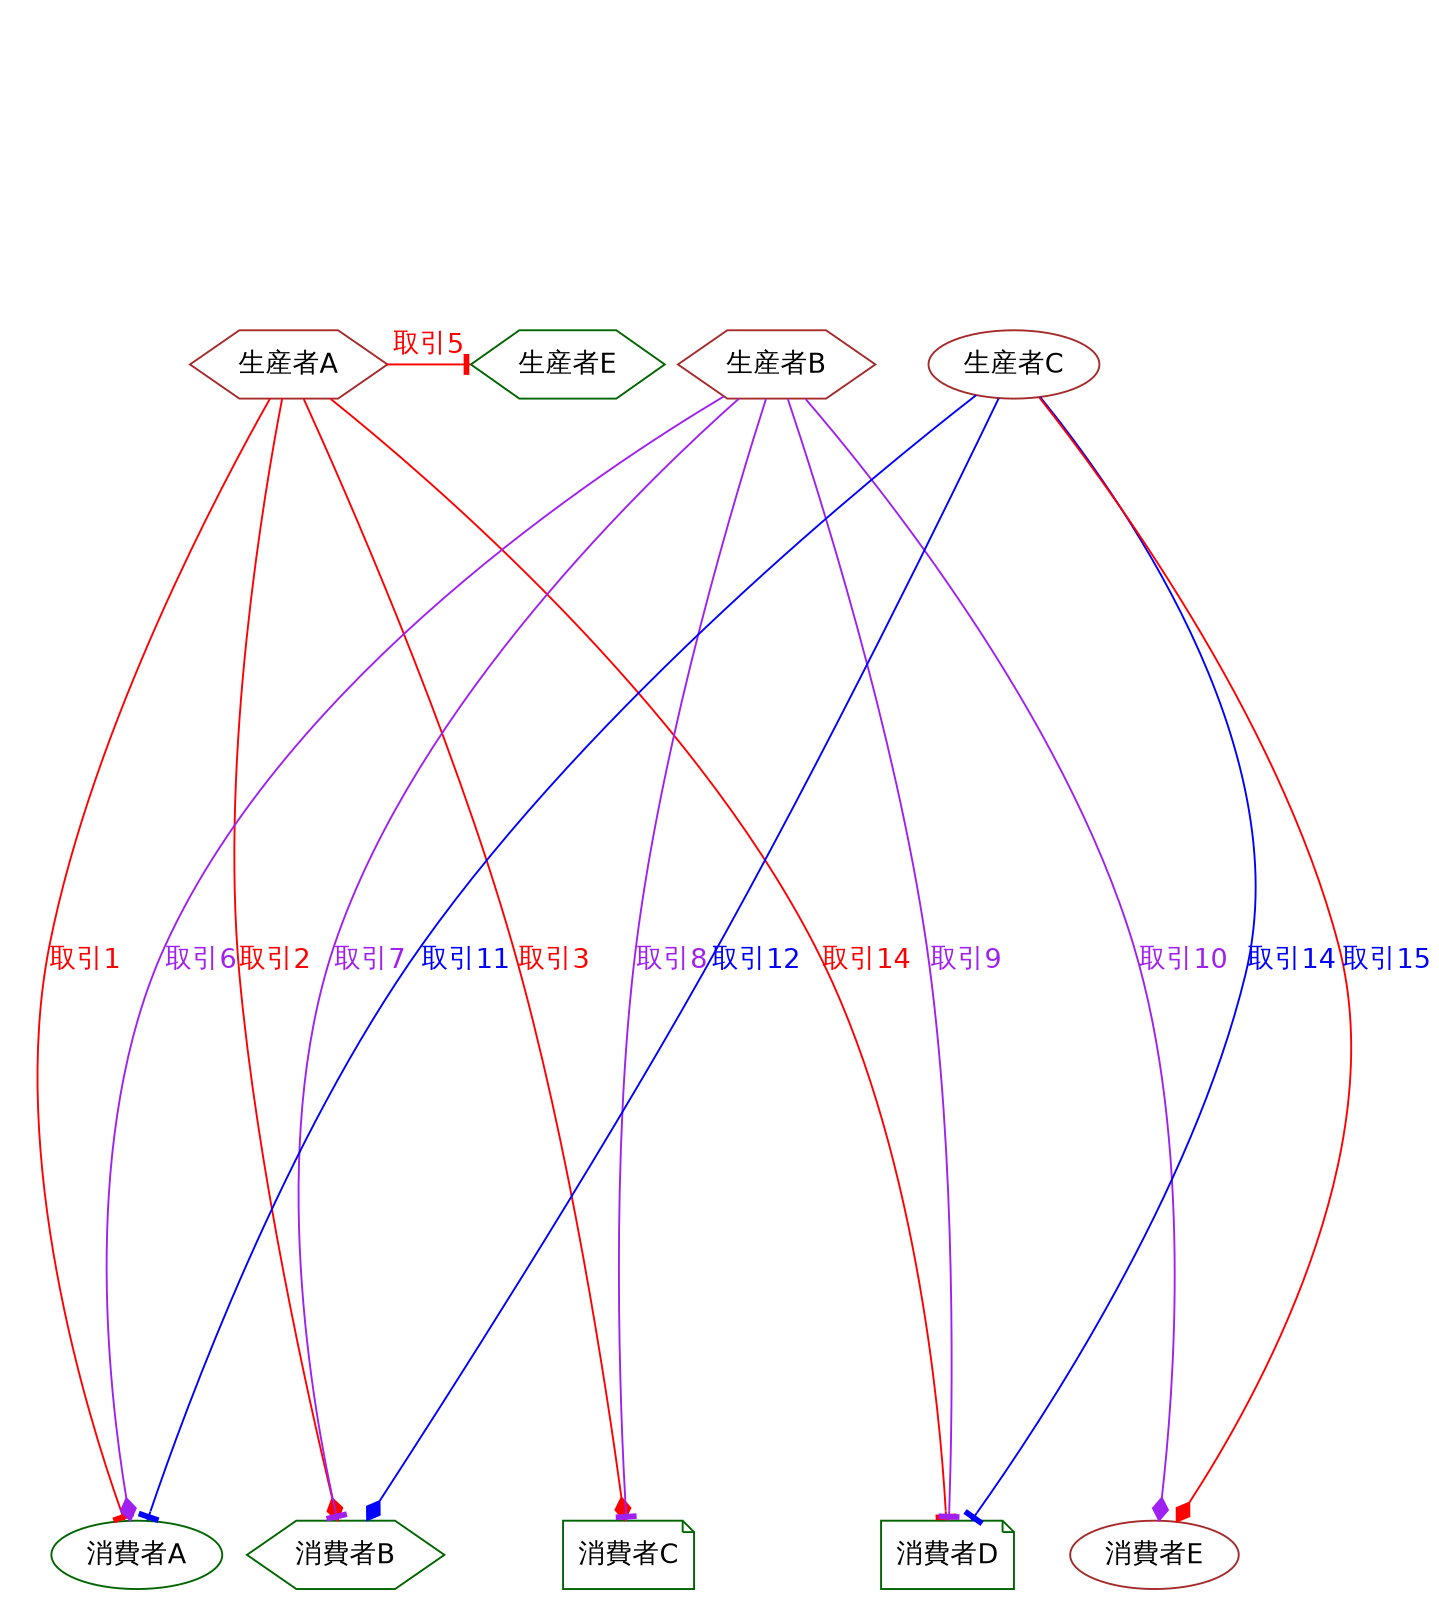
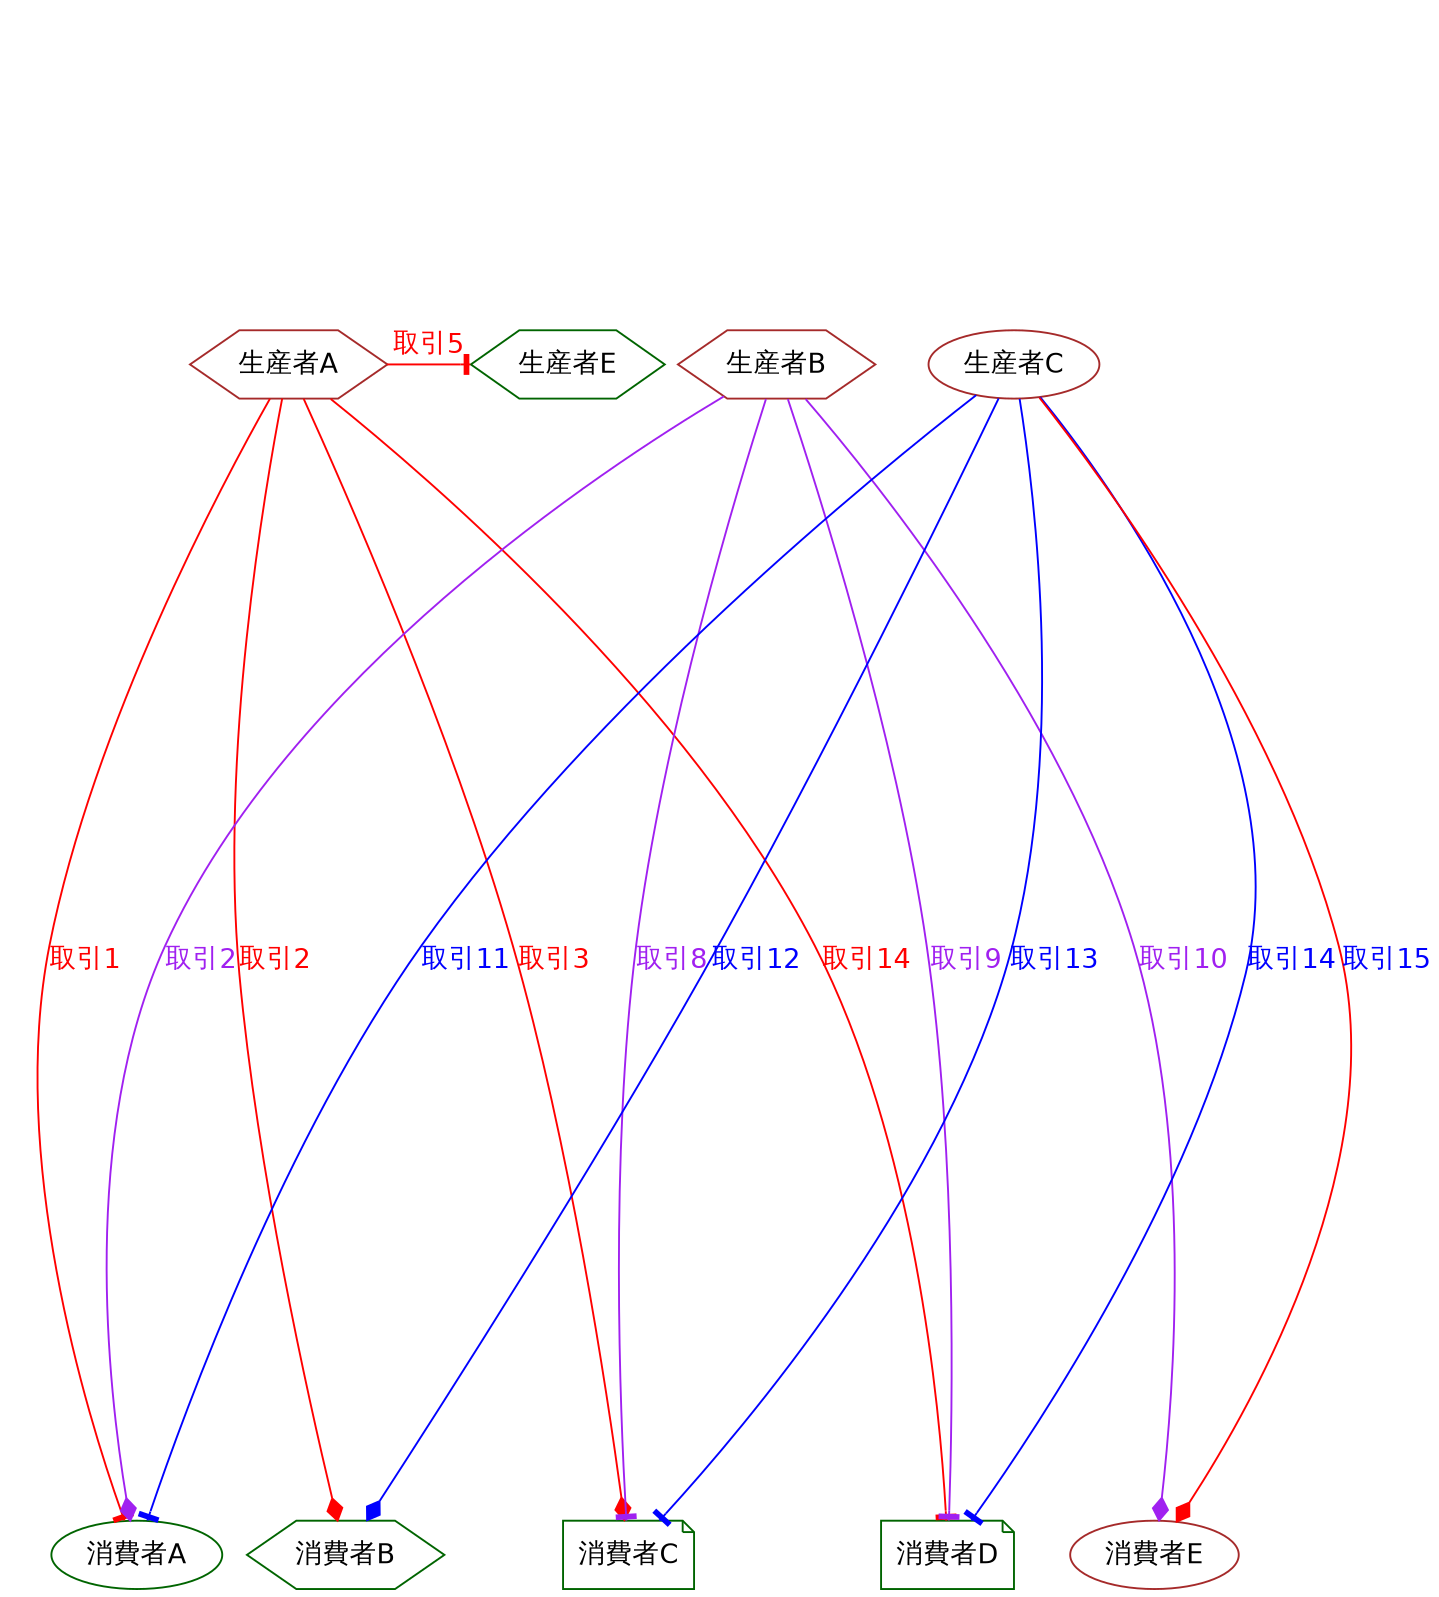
(356, 892) -> none
(201, 960) -> (201, 960)
none -> (994, 1003)
